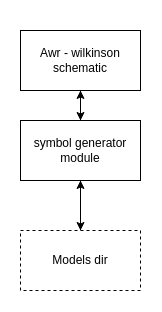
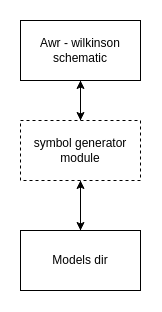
(81, 61) -> (81, 51)
(81, 151) -> (81, 151)
(81, 261) -> (81, 261)
